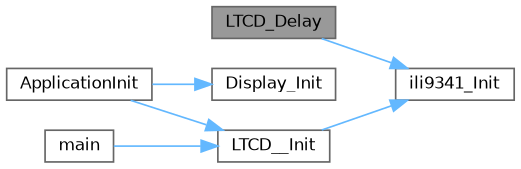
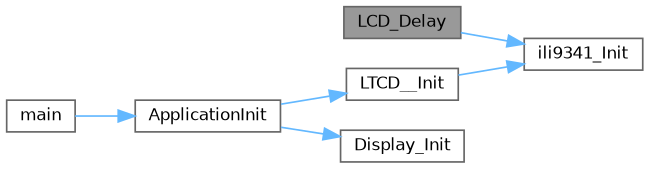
(274, 23) -> (402, 23)
(157, 146) -> (97, 116)
